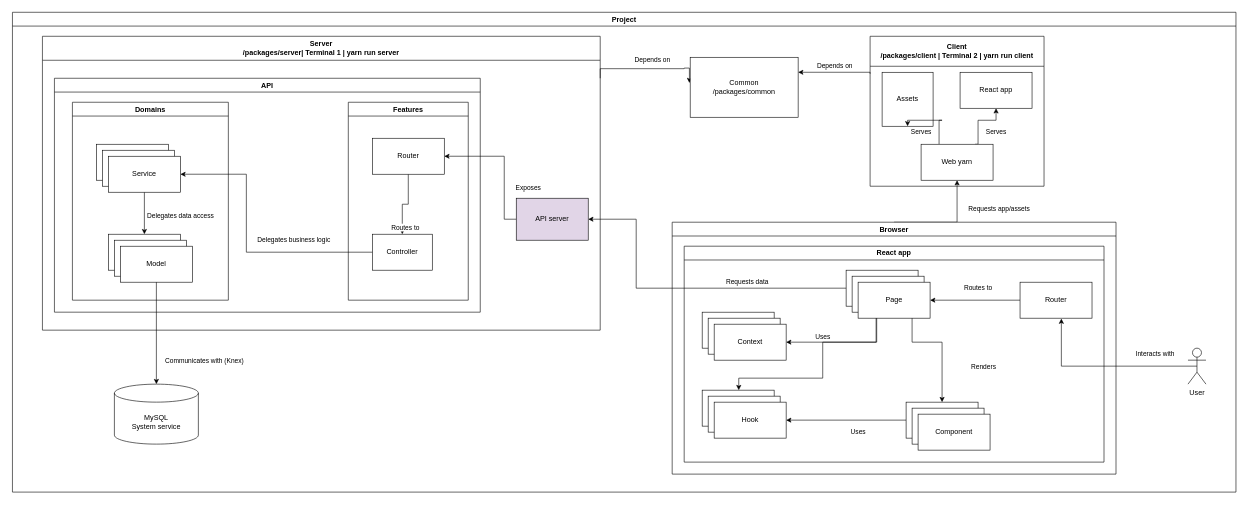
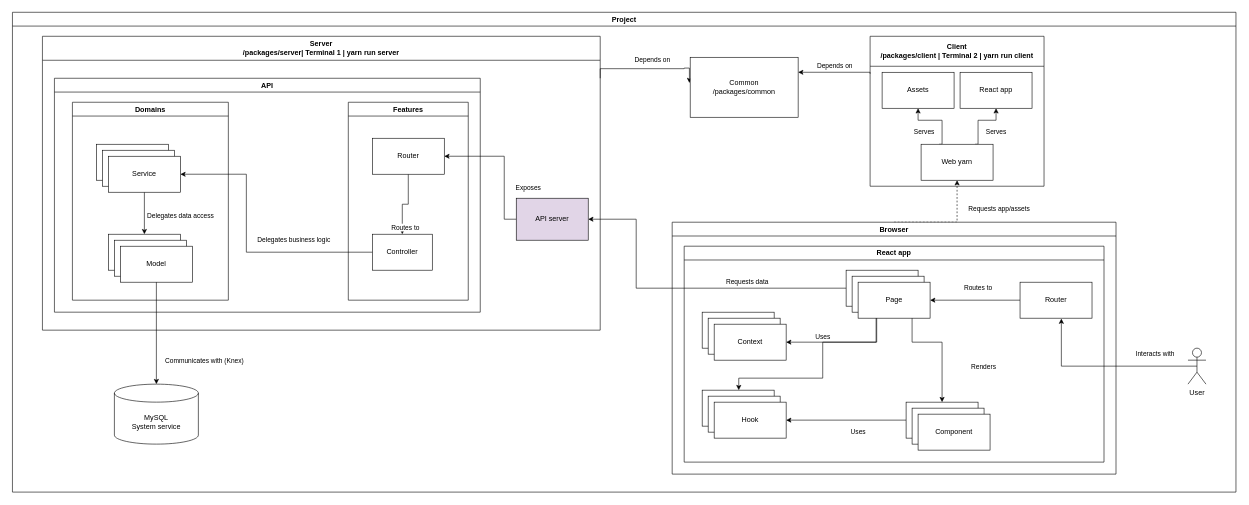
(908, 99) -> (918, 90)
(957, 205) -> (957, 205)
